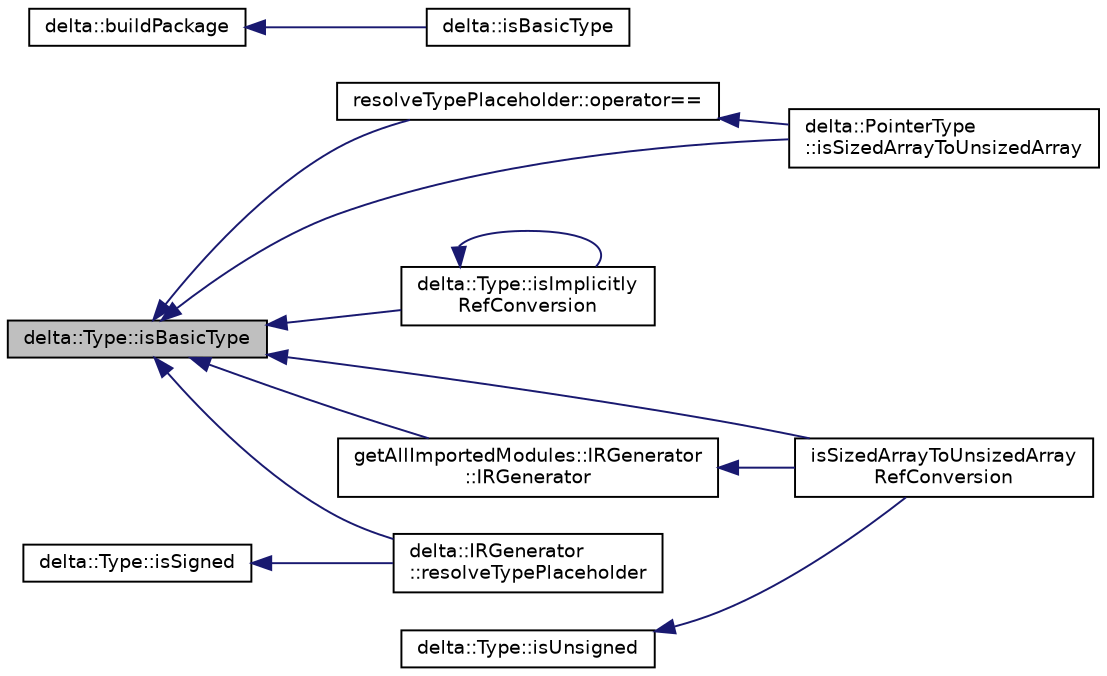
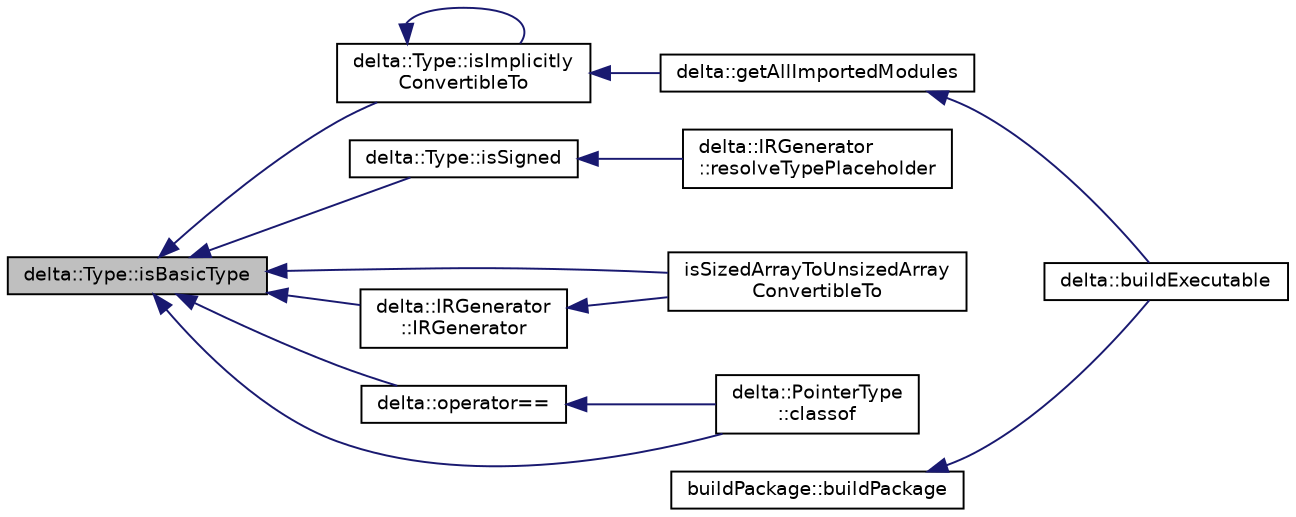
(137, 27) -> (817, 490)
(528, 27) -> (1166, 282)
none -> (817, 73)
(528, 101) -> (464, 404)
(944, 138) -> (817, 404)
(528, 296) -> (464, 73)
(528, 468) -> (464, 319)
(944, 468) -> (817, 282)
(270, 471) -> (310, 214)
(528, 649) -> none
